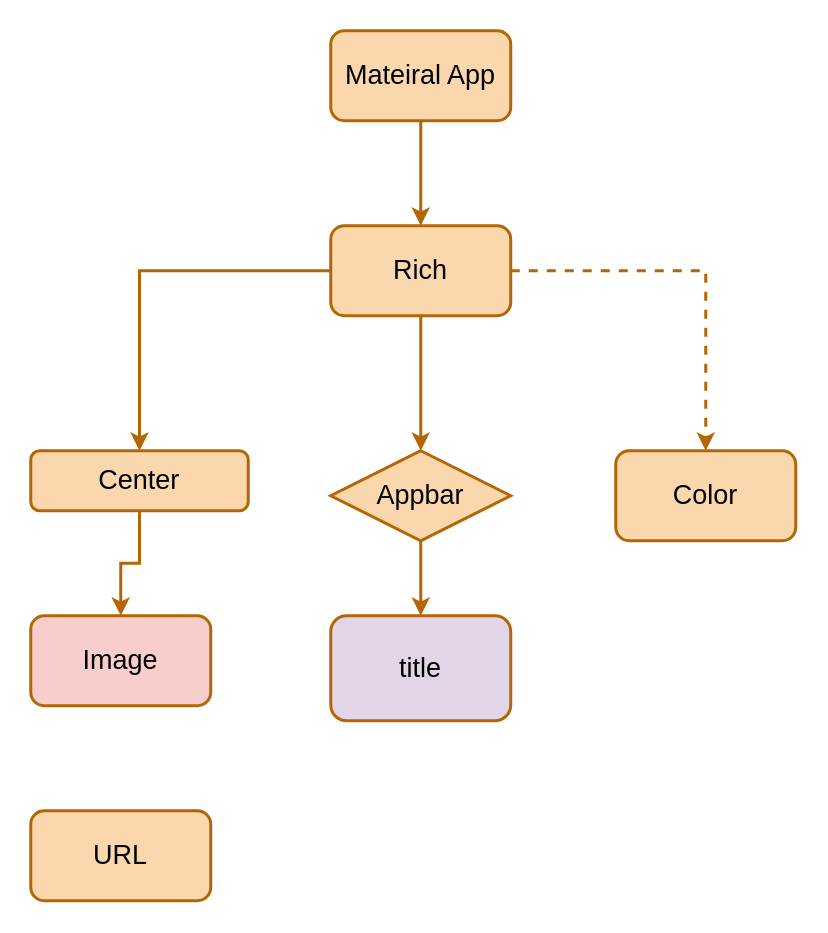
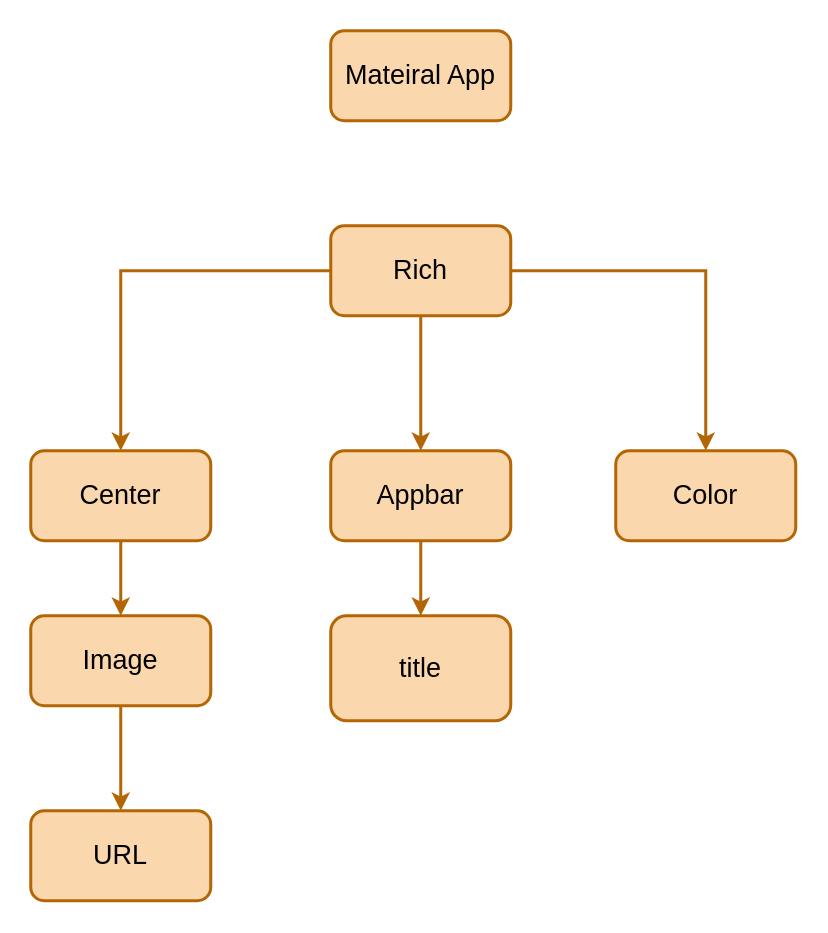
(421, 167) -> none
(692, 271) -> (692, 271)
(140, 481) -> (121, 496)
(421, 496) -> (421, 496)
(121, 661) -> (121, 661)
(421, 668) -> (421, 668)
none -> (121, 752)
